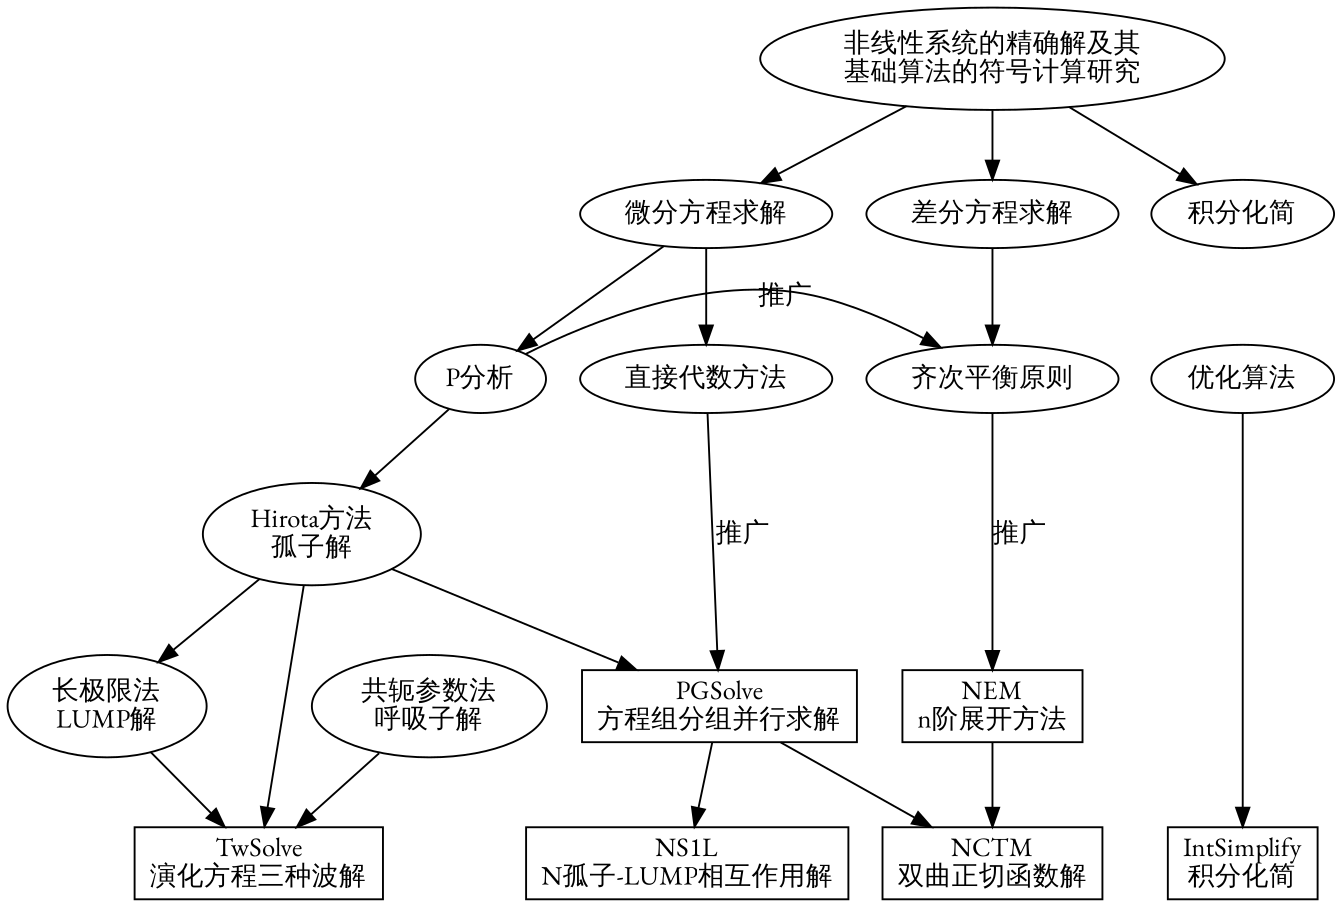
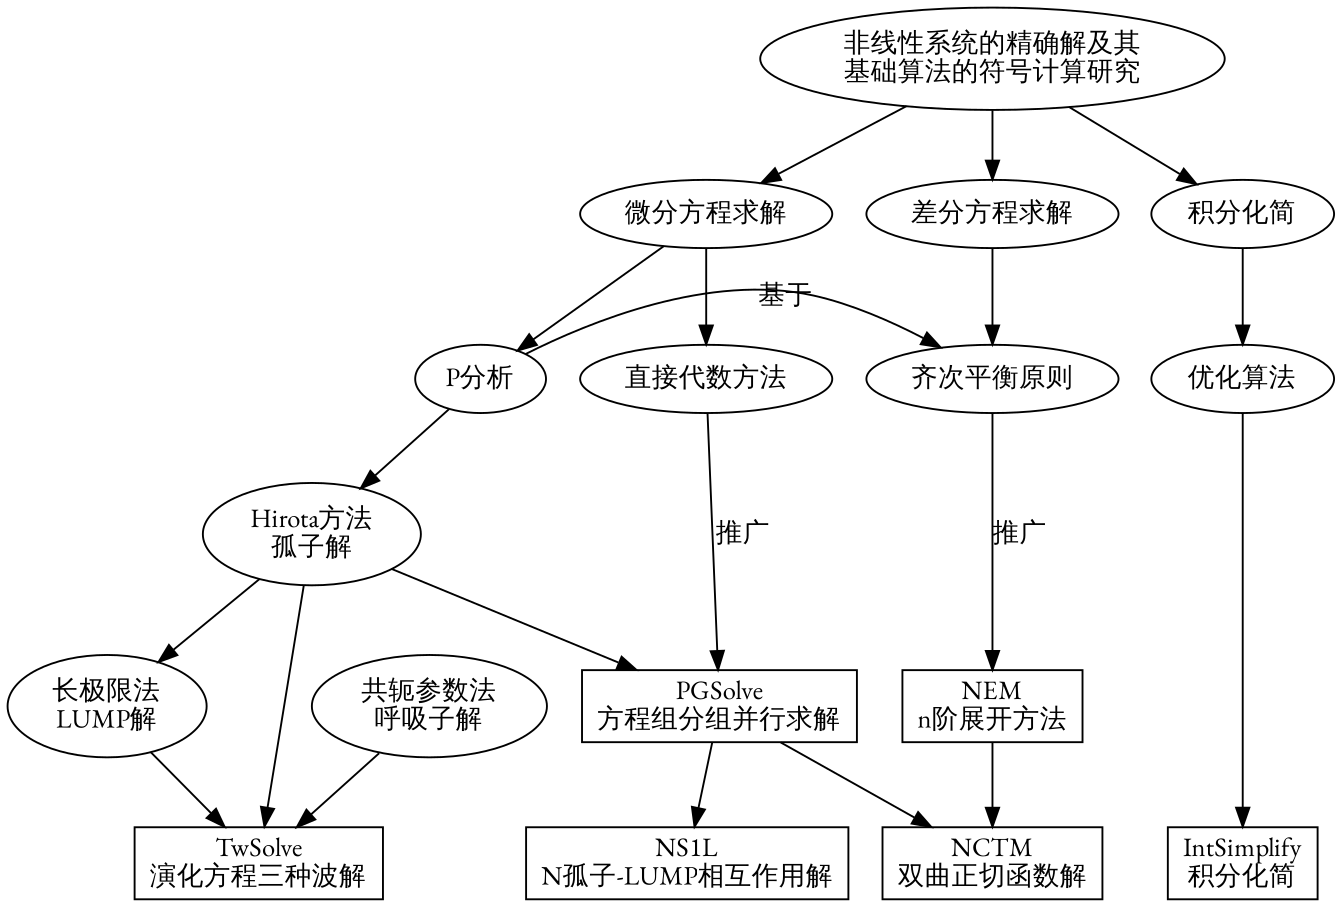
none -> (1243, 287)
(786, 296) -> (786, 296)
